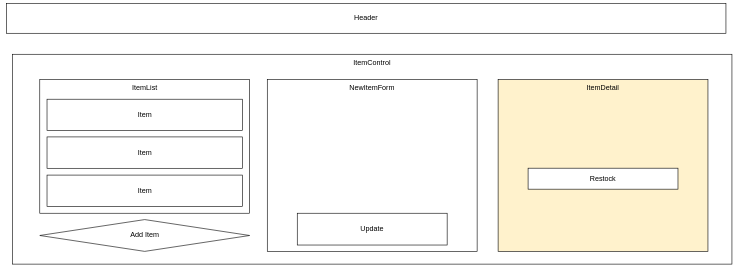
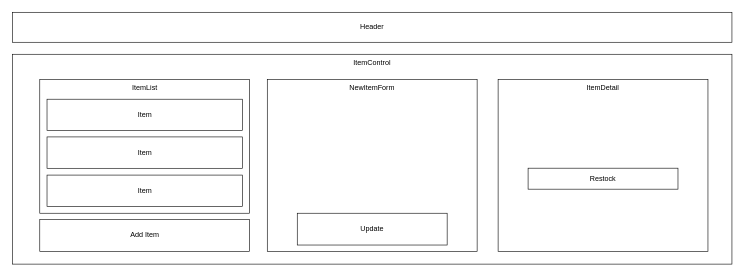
(366, 18) -> (372, 27)
(603, 166) -> (603, 166)
(145, 236) -> (145, 236)
